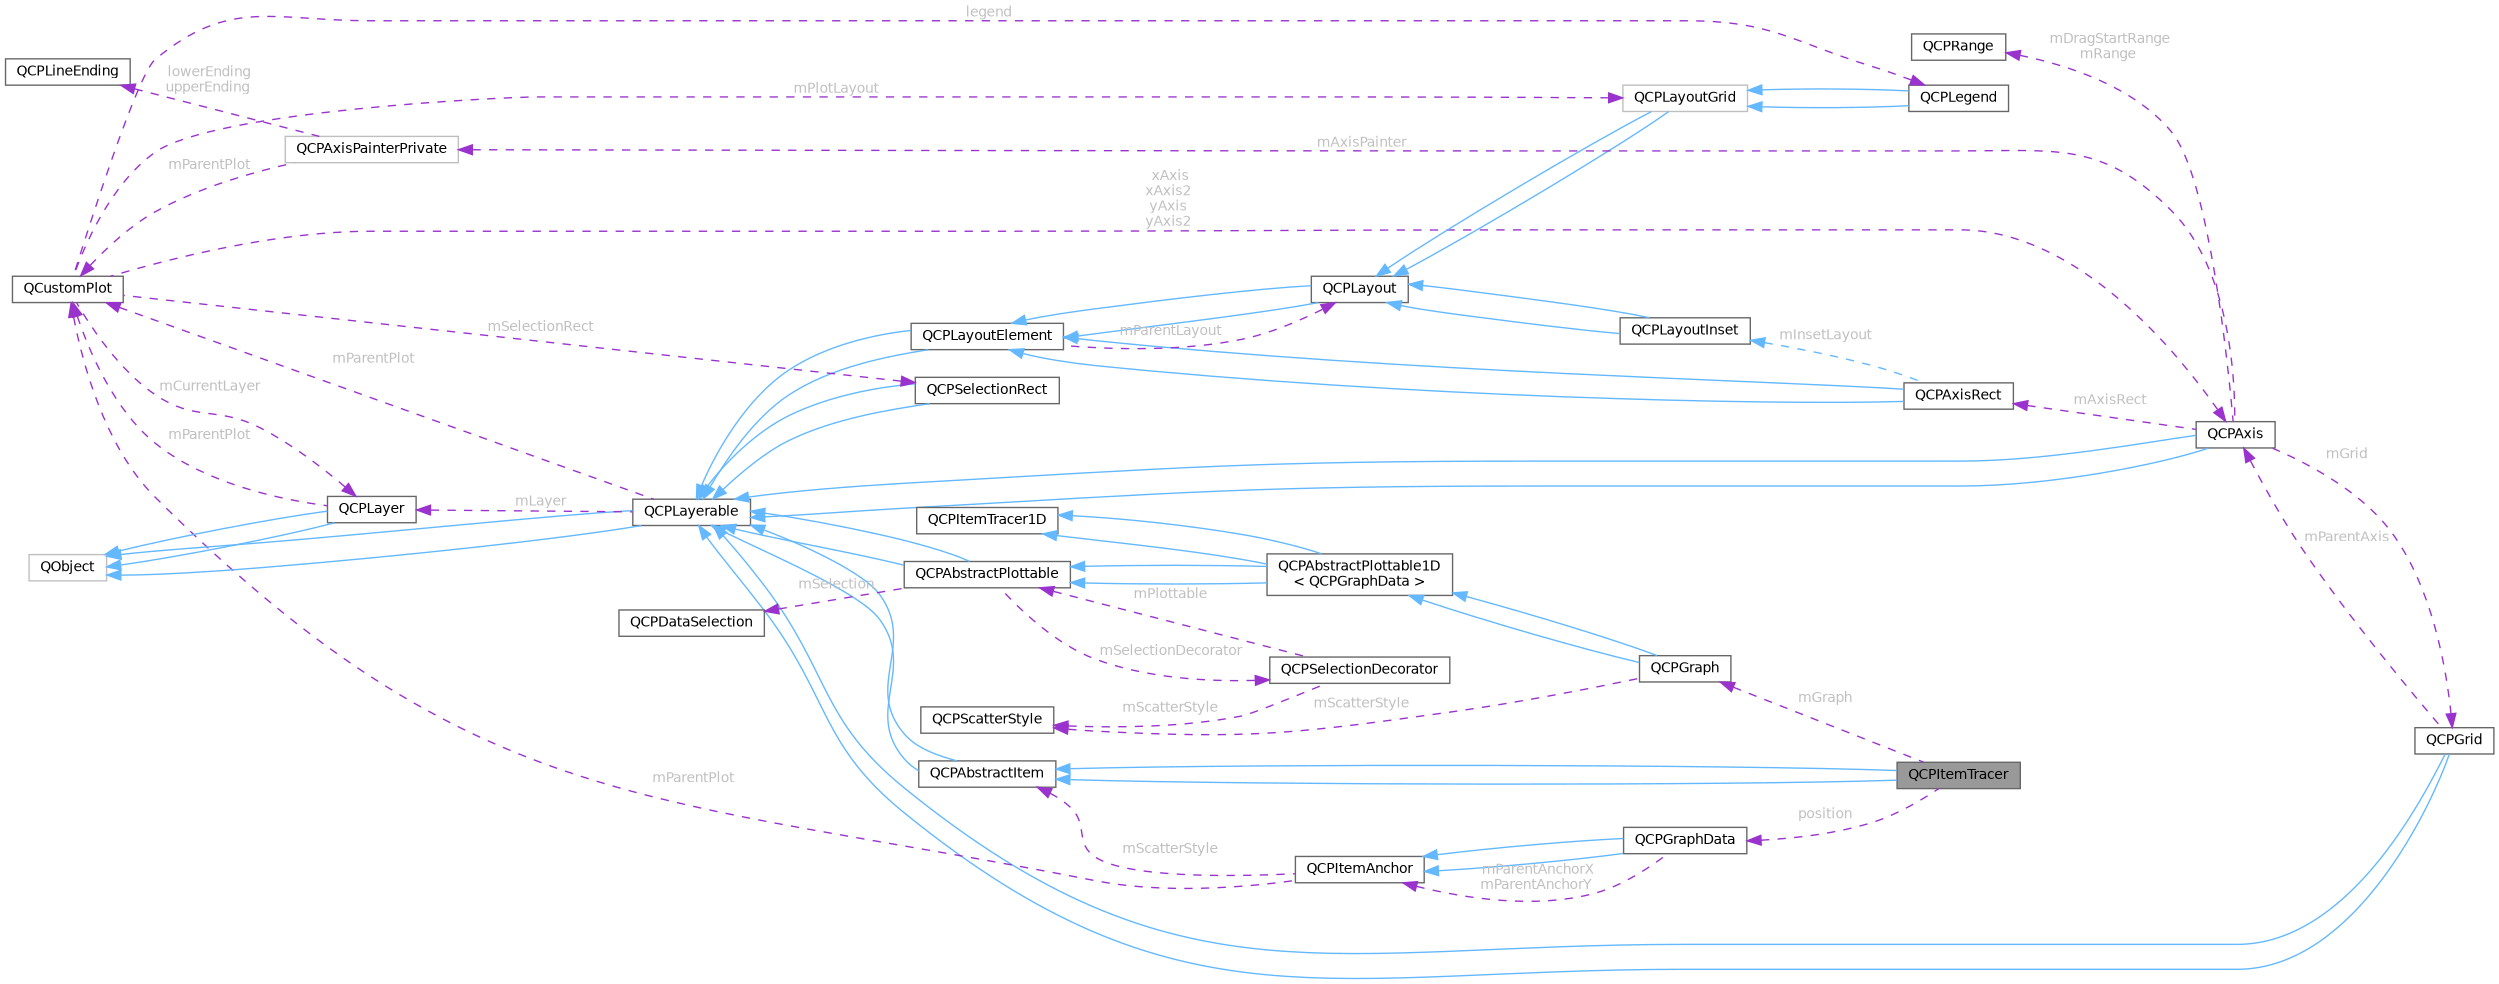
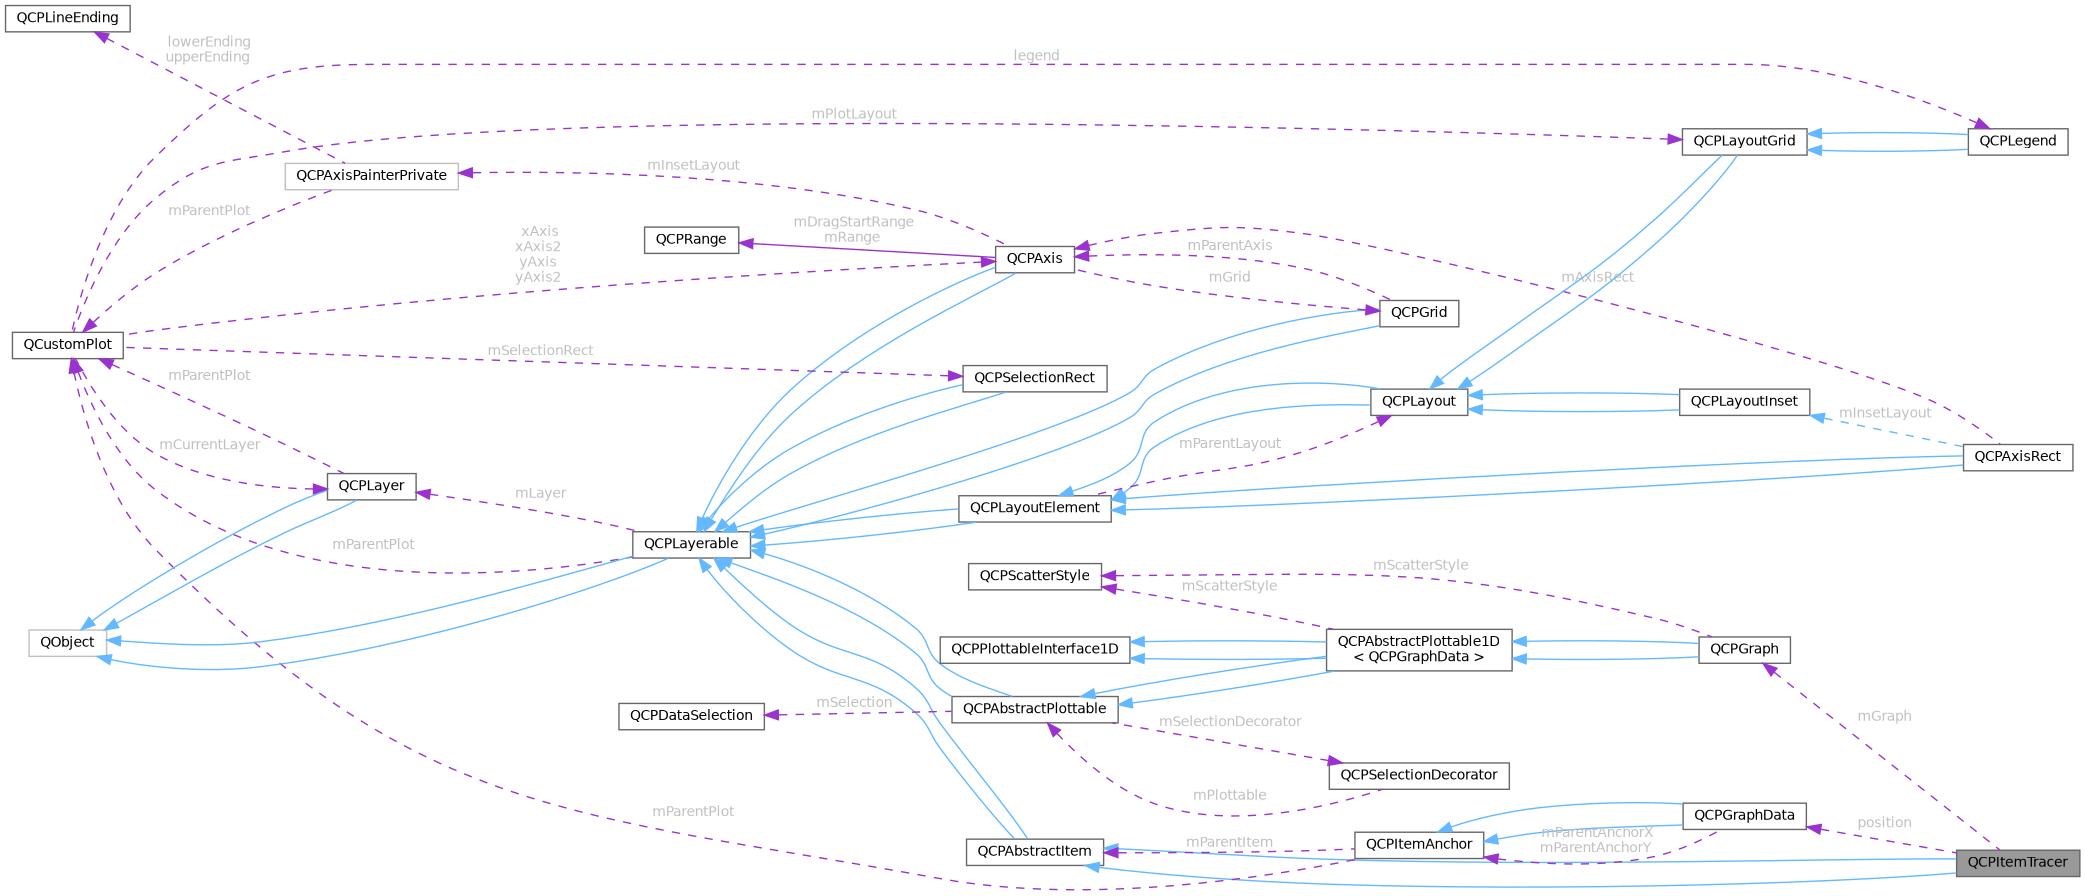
(1685, 98) -> (1745, 142)
(1360, 143) -> (692, 166)
(2196, 189) -> (874, 251)
(2112, 417) -> (1532, 284)
(987, 521) -> (1035, 650)
(1201, 722) -> (1225, 608)
(1169, 850) -> (1228, 843)
